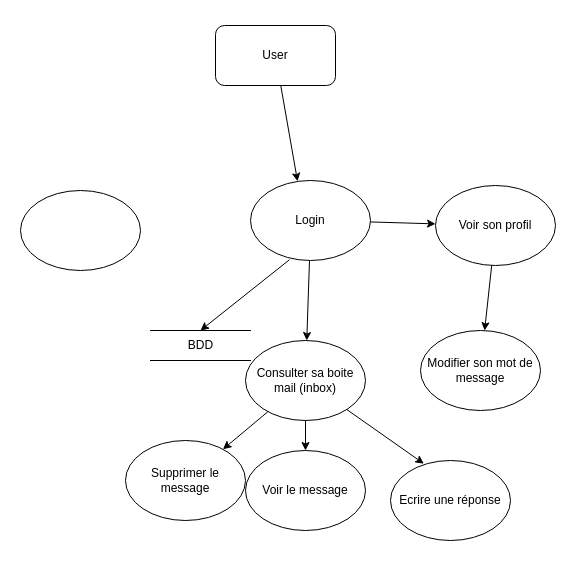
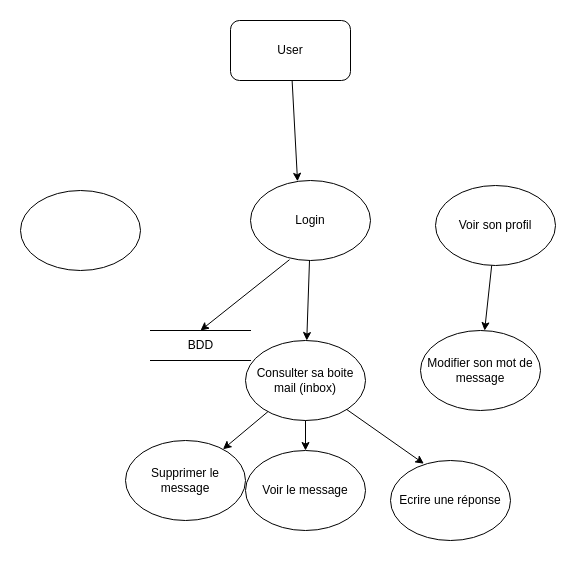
(276, 56) -> (291, 51)
(400, 223) -> none
